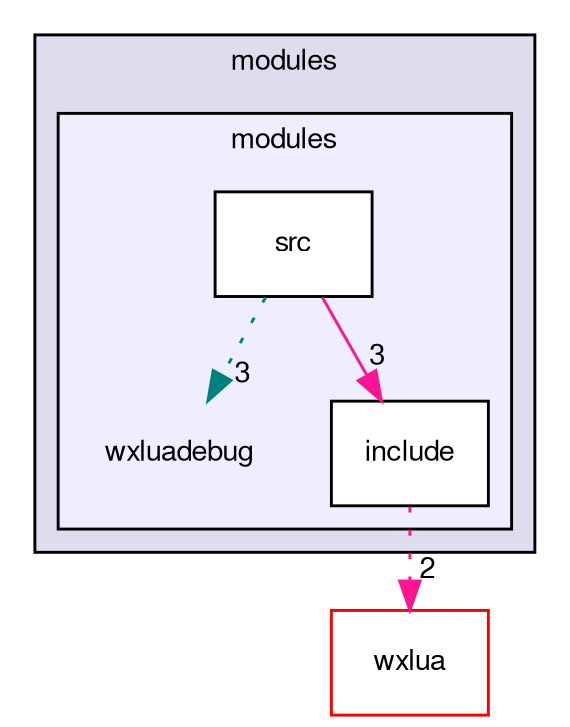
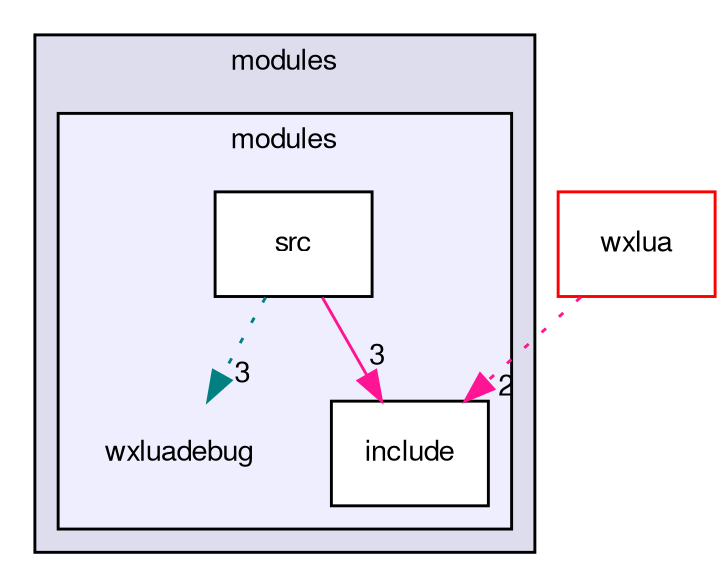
(410, 544) -> (553, 322)
